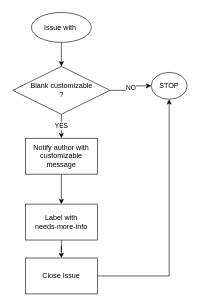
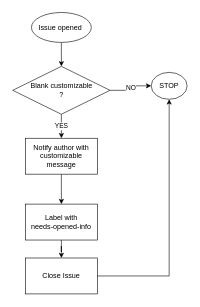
(62, 27) -> (62, 27)
(62, 222) -> (62, 222)
